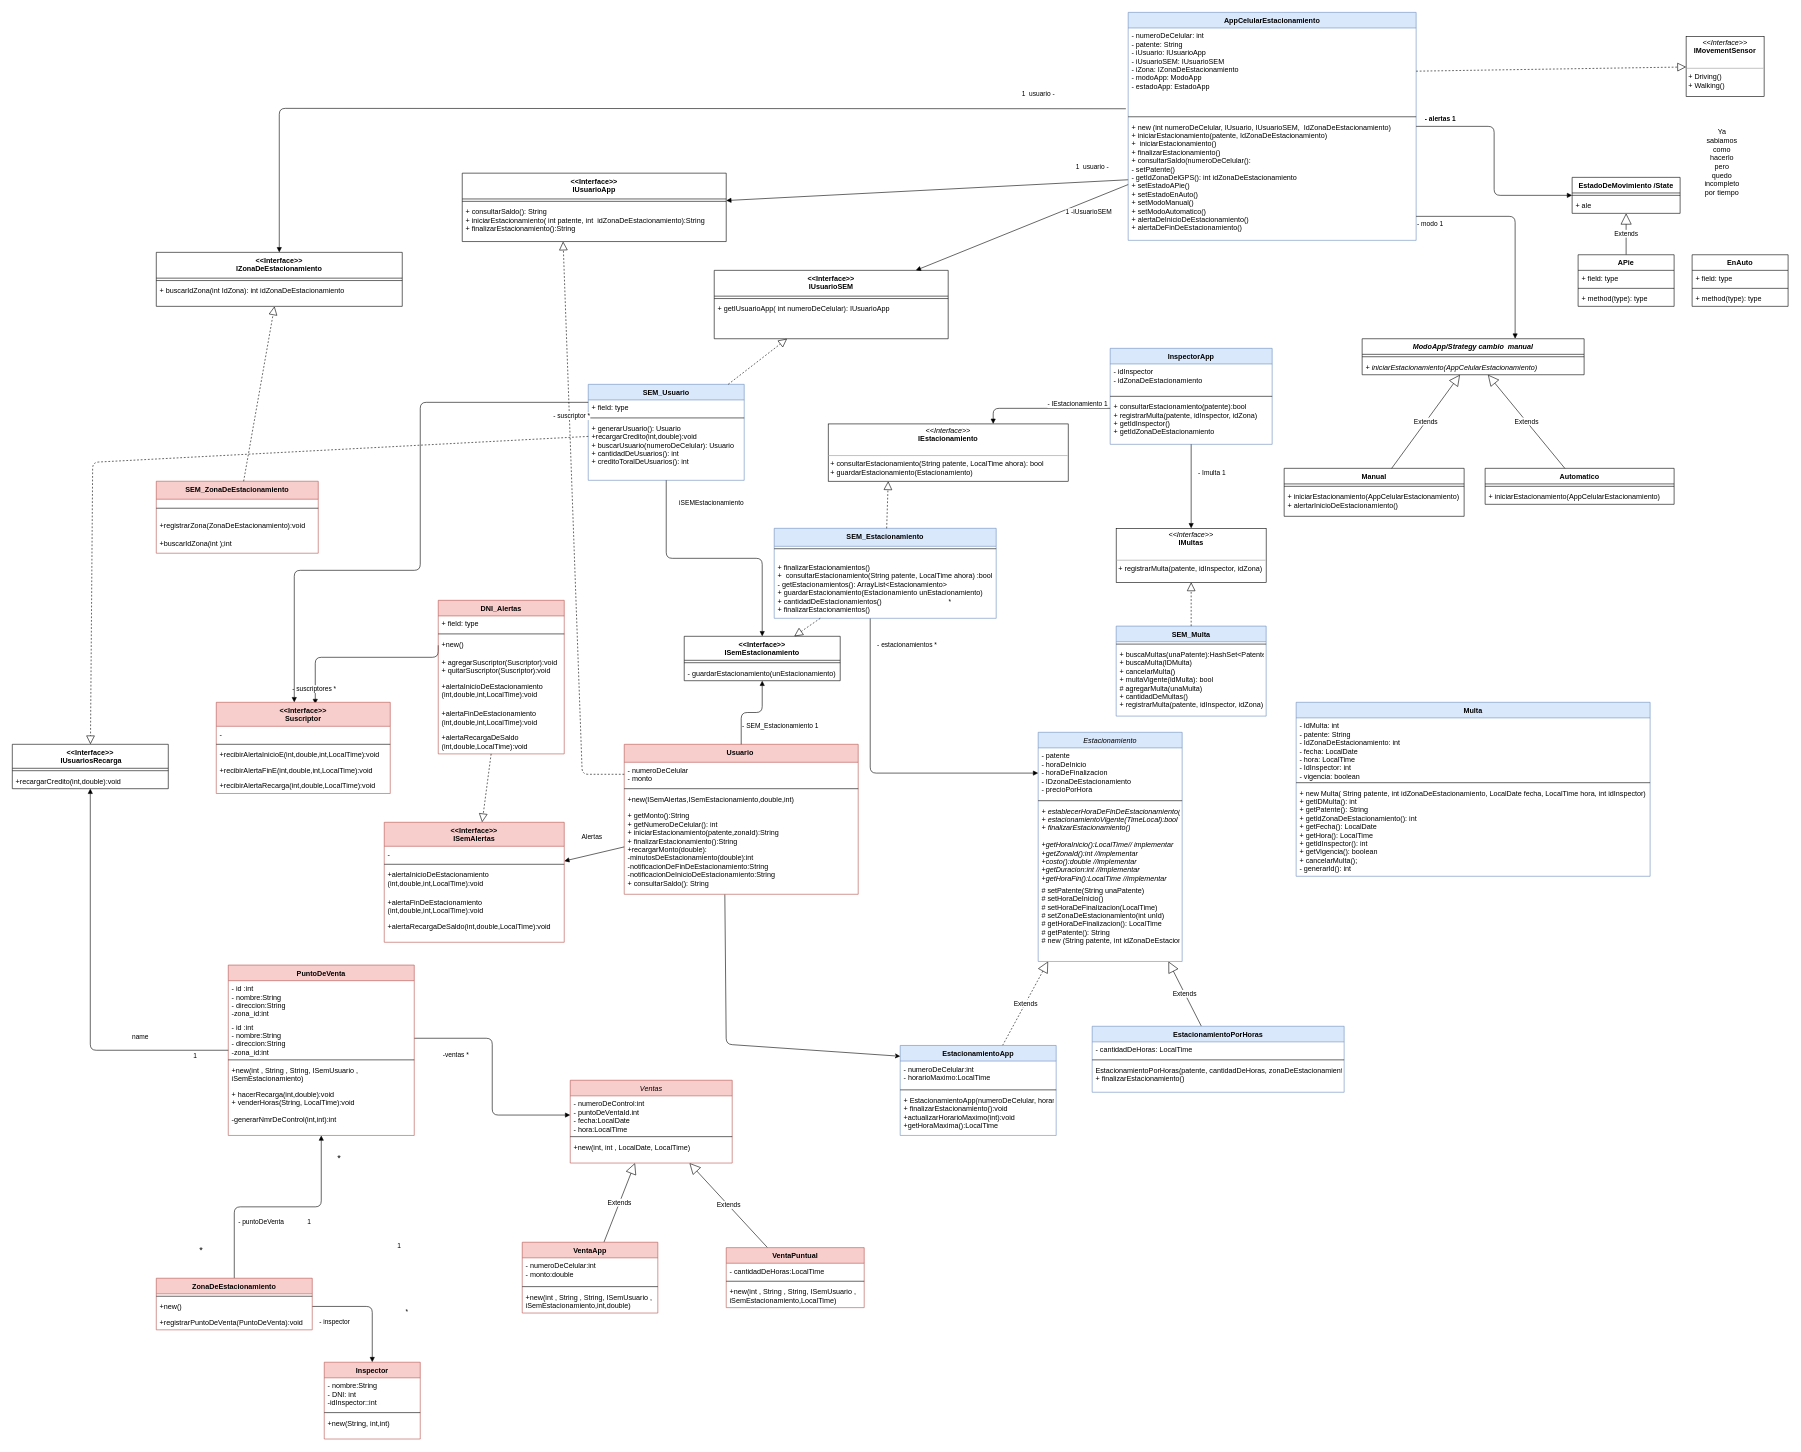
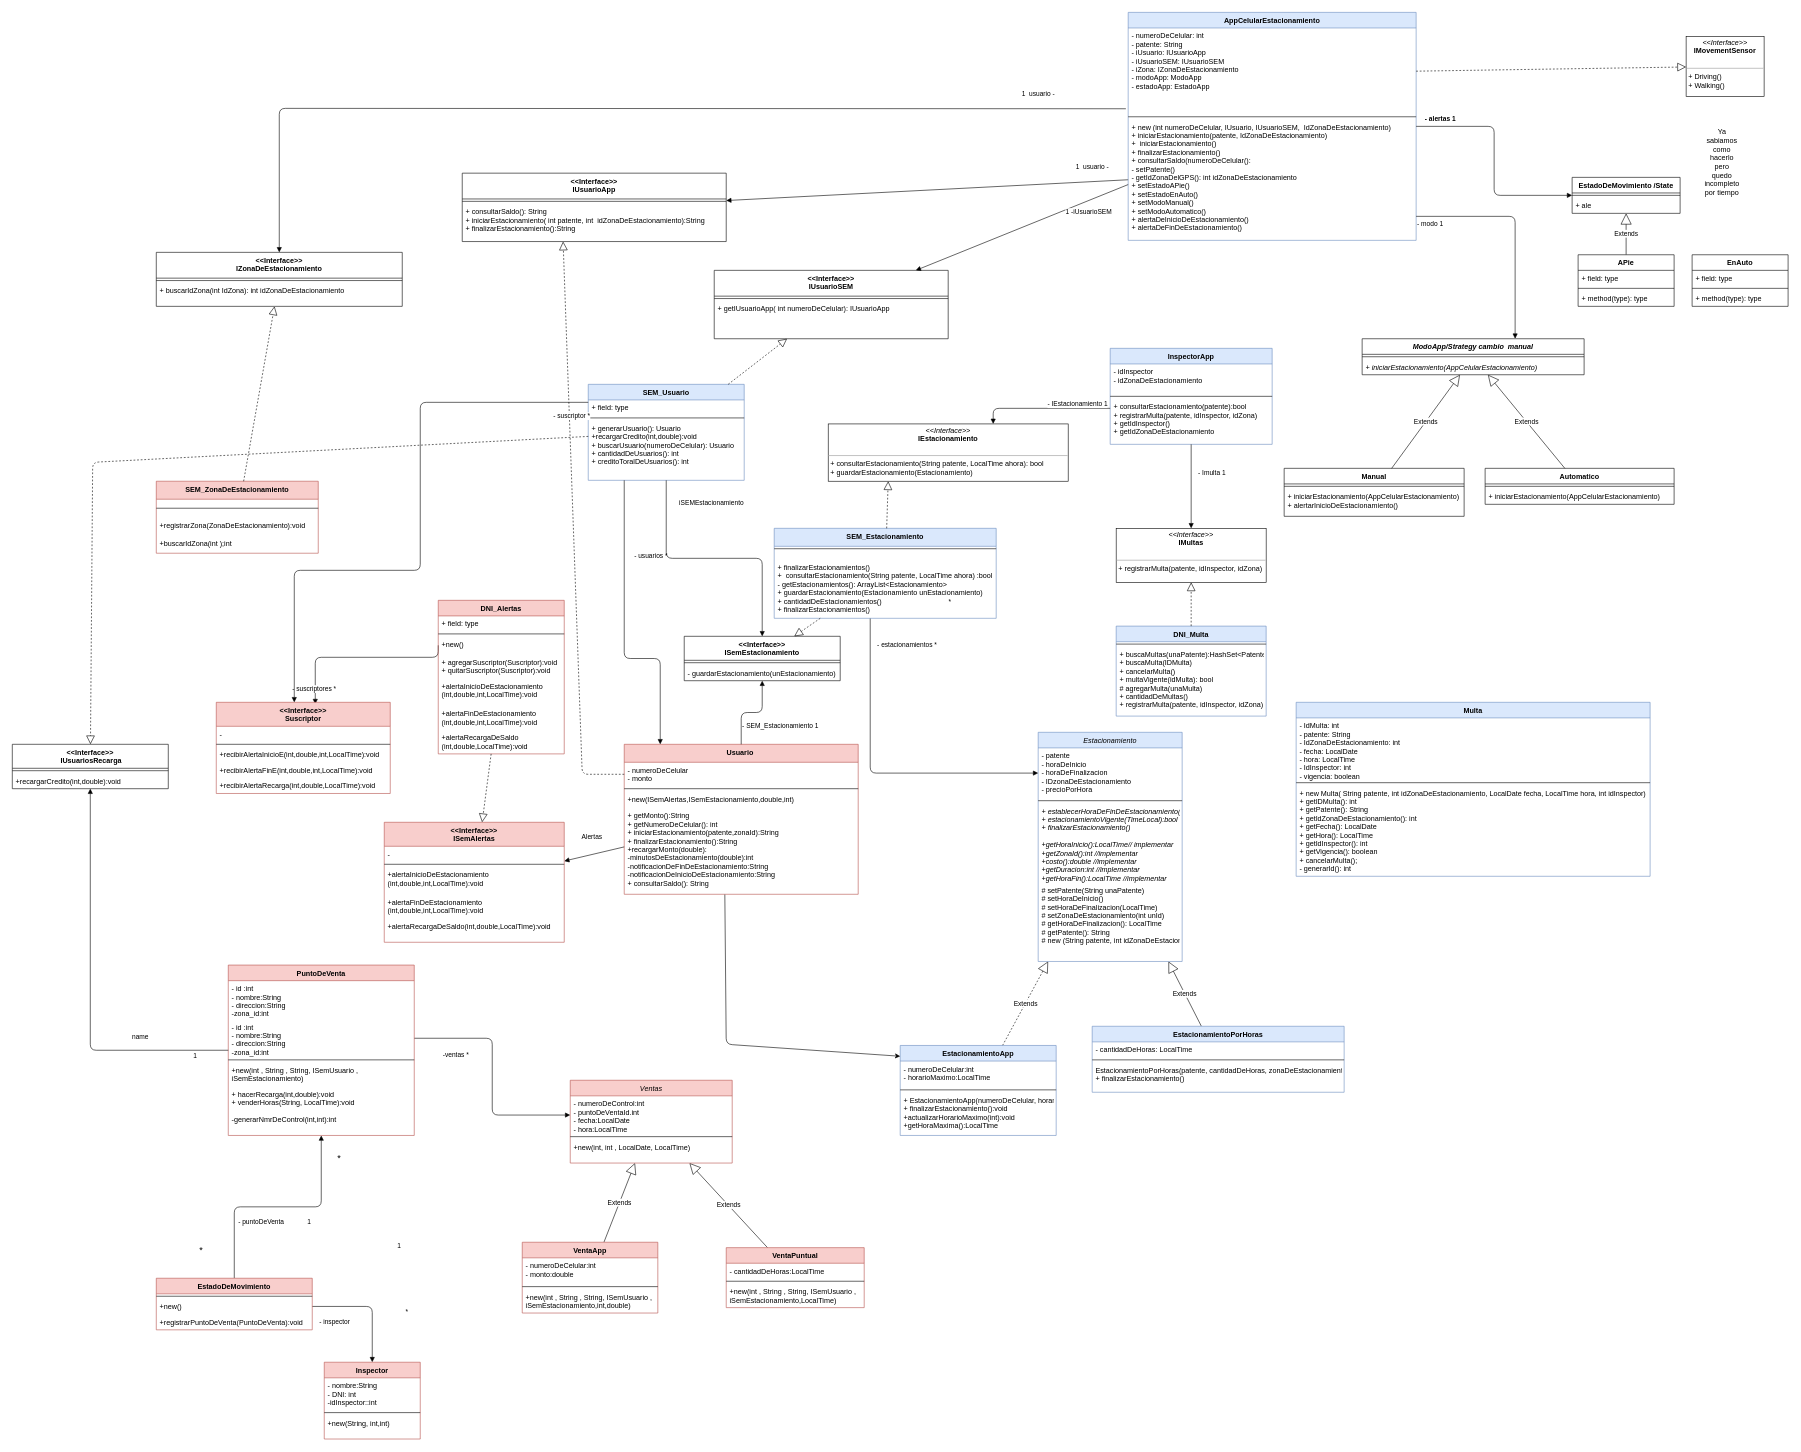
(1191, 634) -> (1191, 634)
none -> (637, 659)
(234, 1286) -> (234, 1286)
